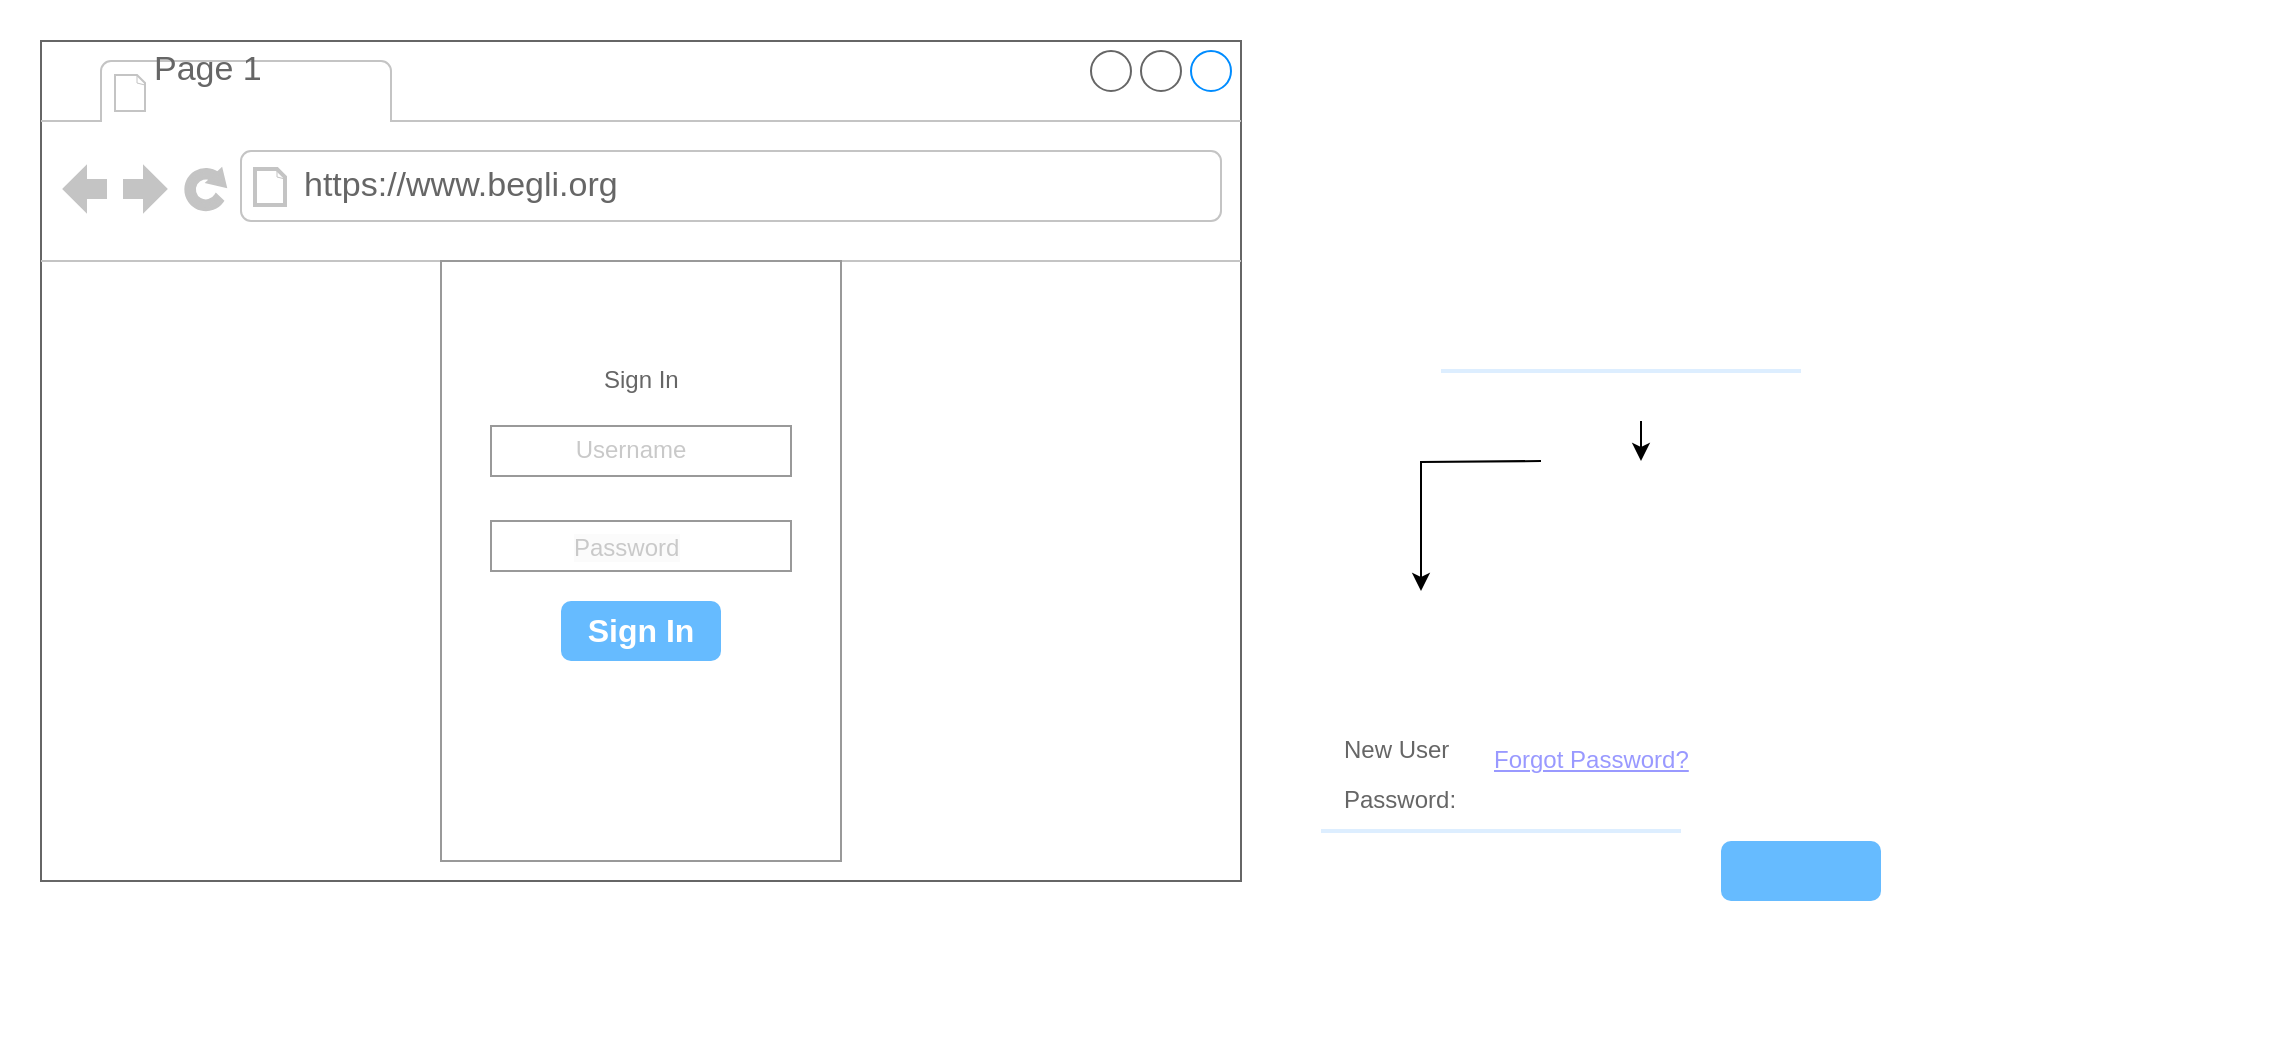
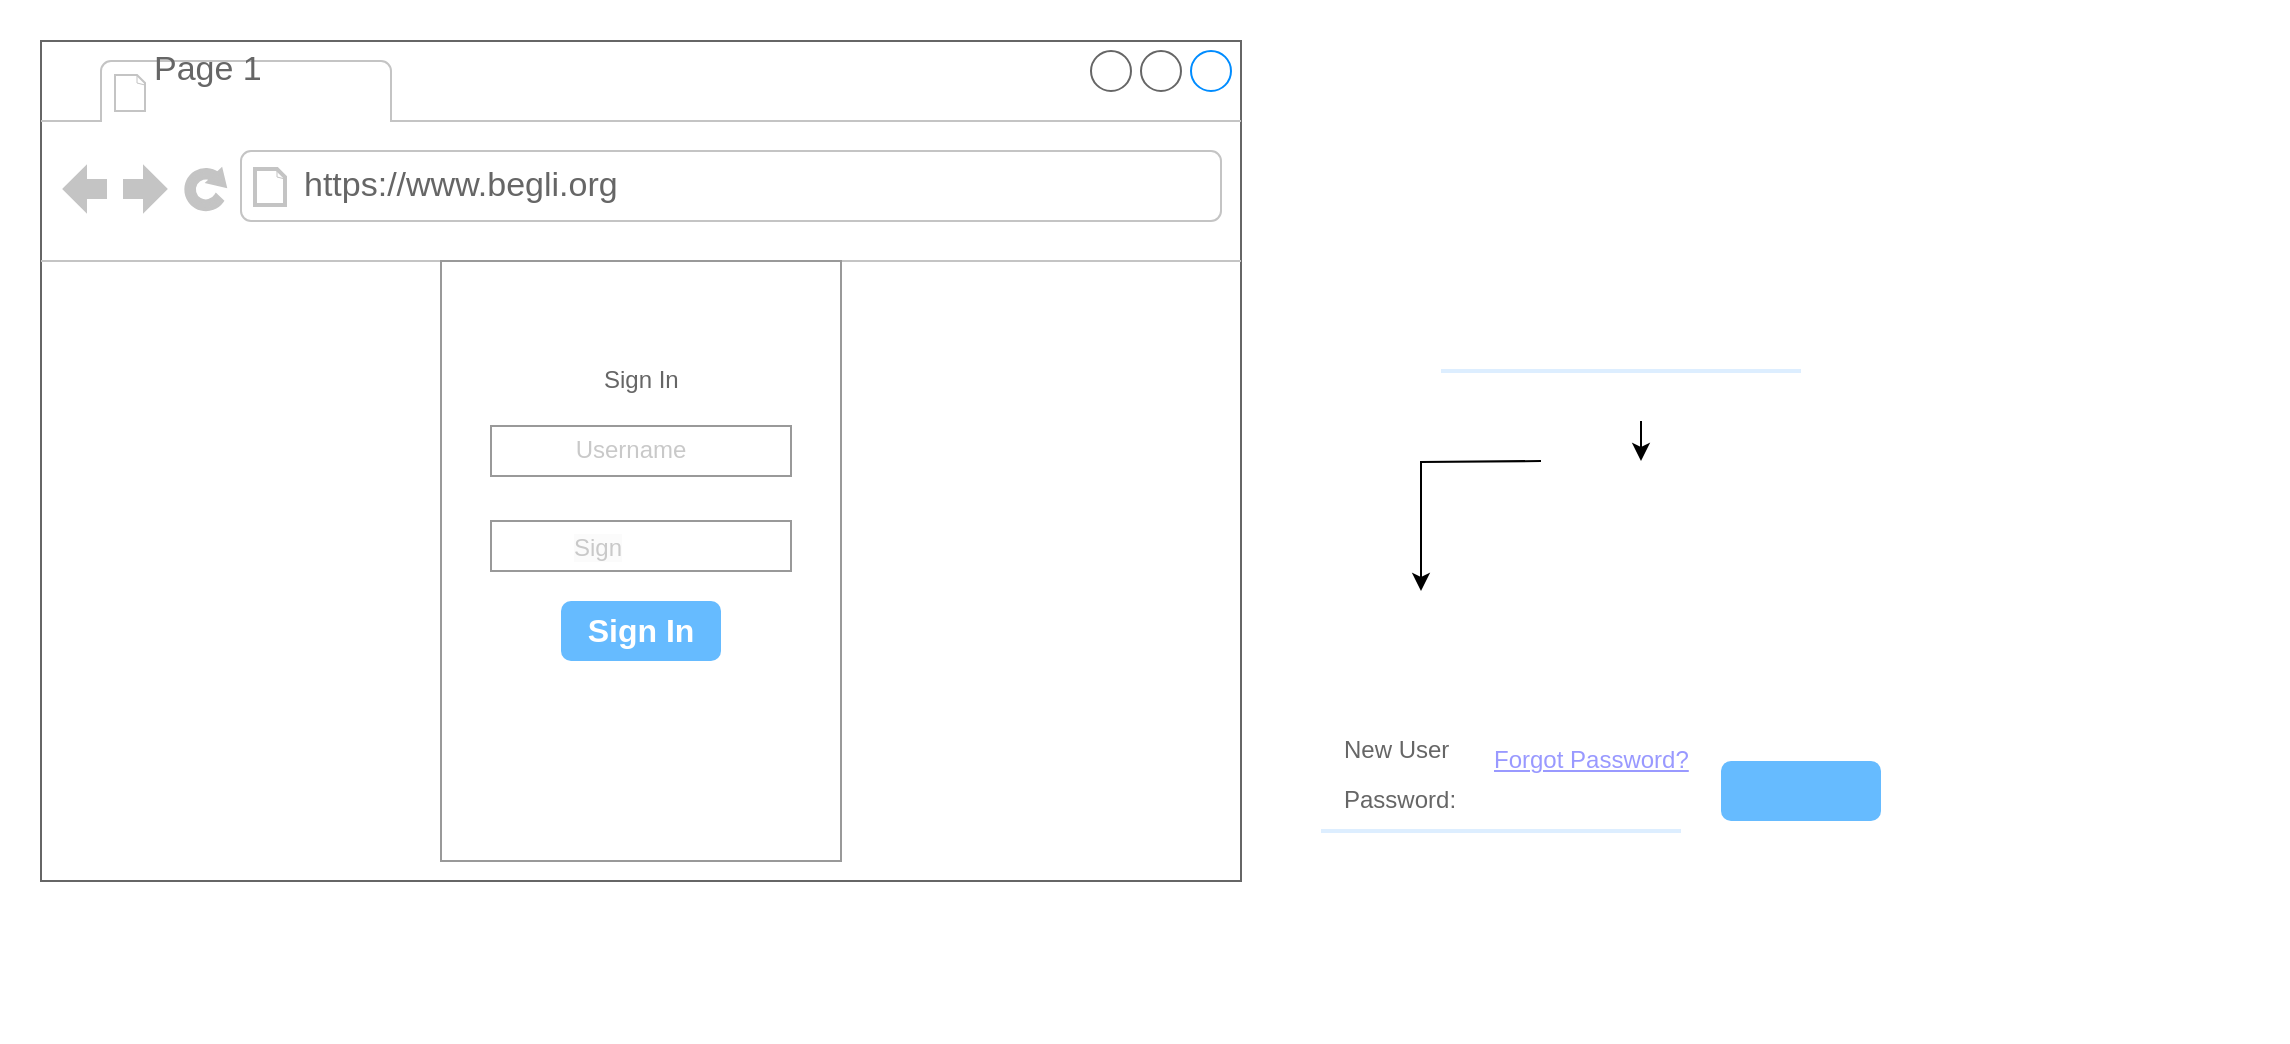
(629, 549) -> (599, 549)
(1801, 871) -> (1801, 791)
